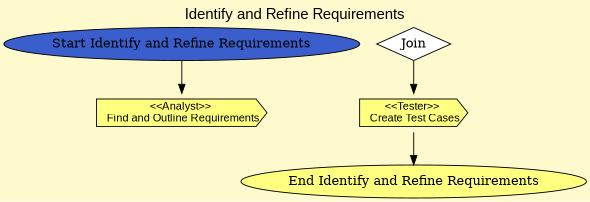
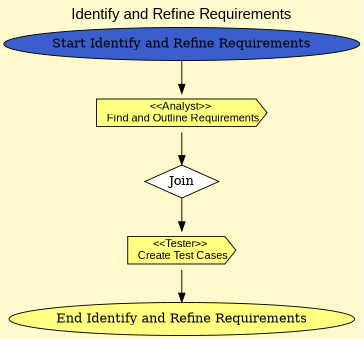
none -> (182, 144)
